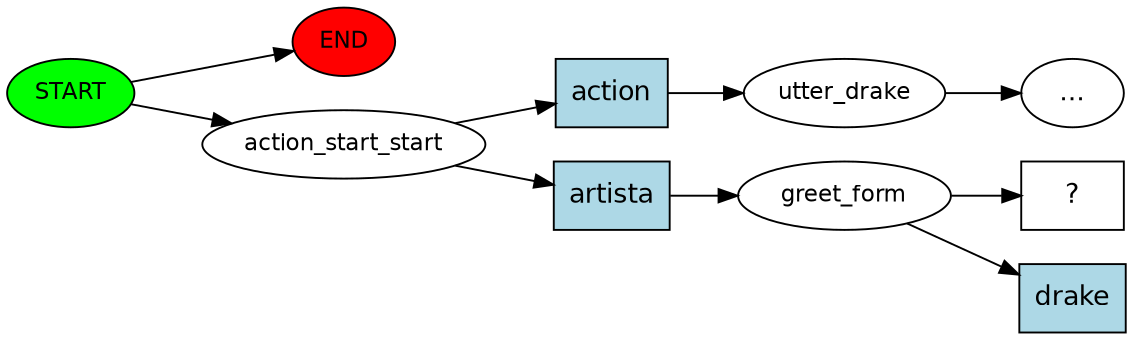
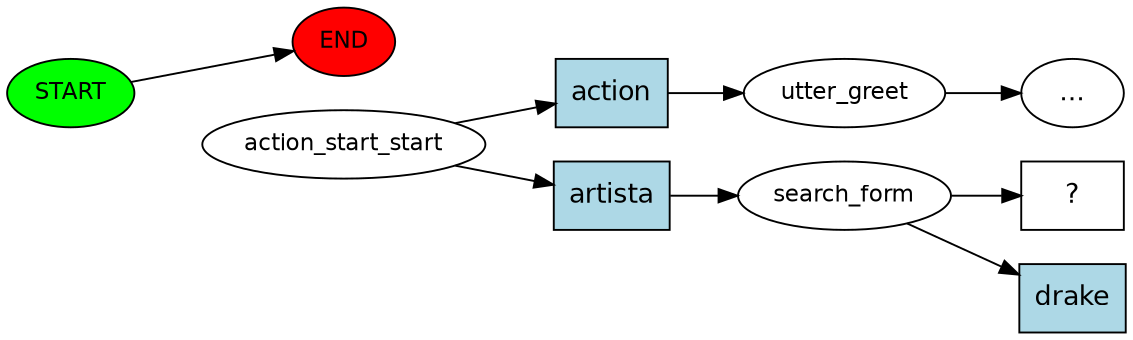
(844, 93) -> (844, 93)
(172, 112) -> none
(844, 196) -> (844, 196)
